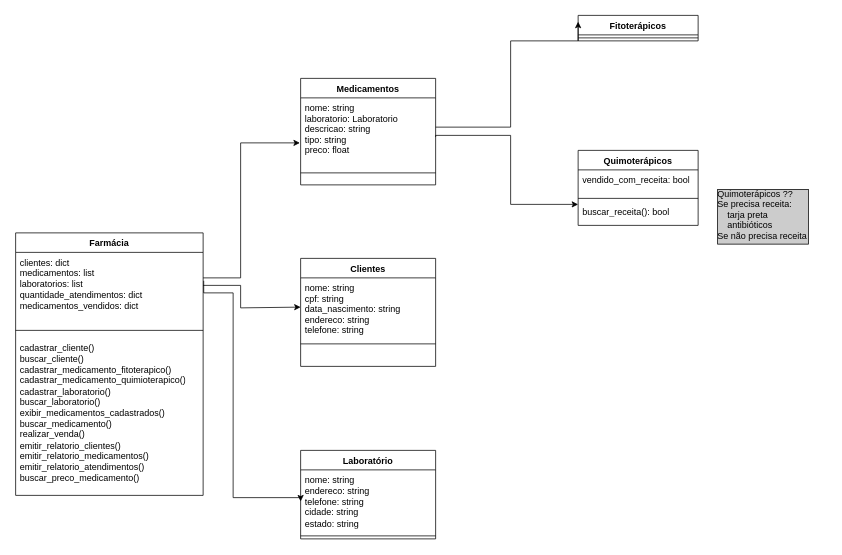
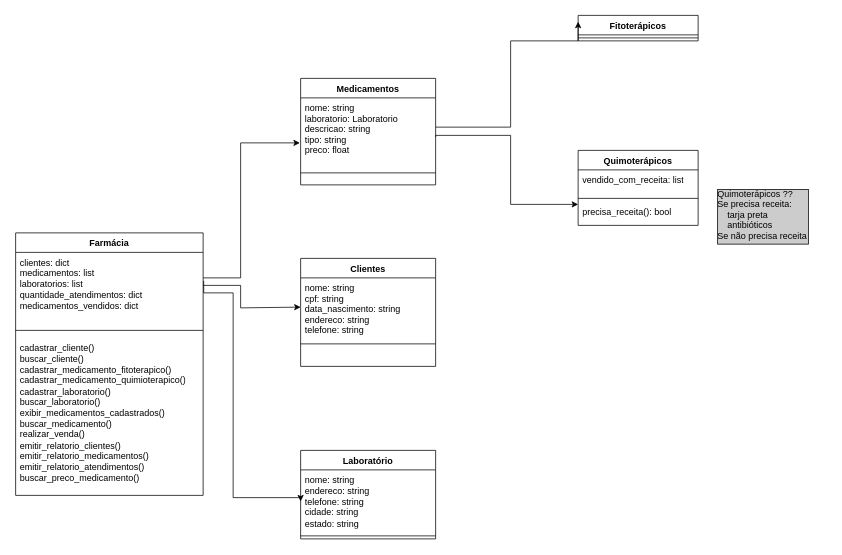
(639, 186) -> (638, 181)
(633, 212) -> (634, 212)
